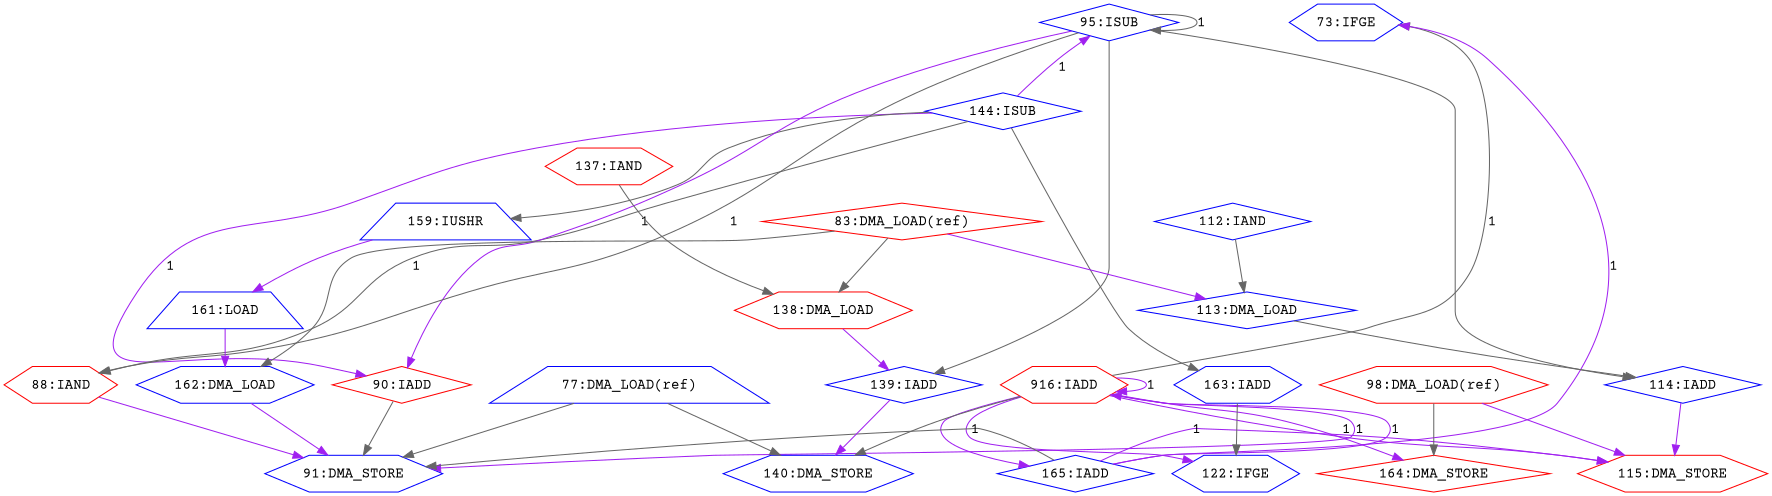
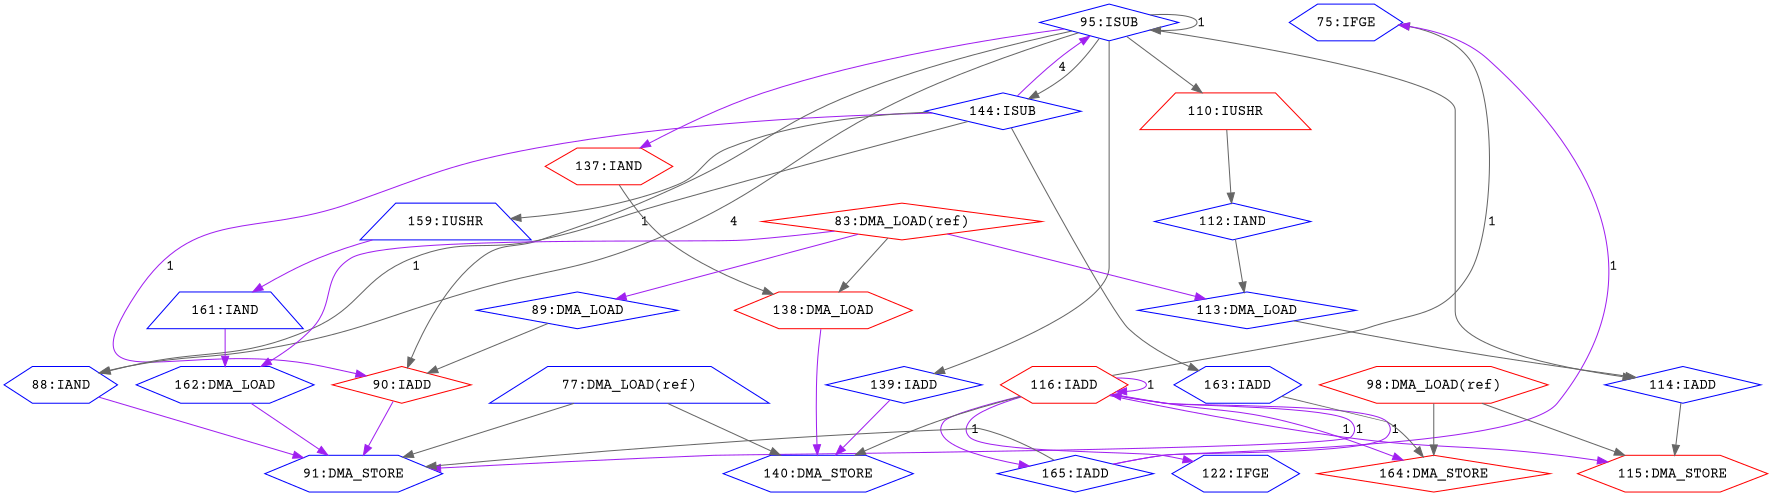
(1346, 22) -> (1346, 22)
(1063, 67) -> (1063, 67)
none -> (851, 68)
none -> (1072, 70)
none -> (1226, 111)
(719, 166) -> (719, 166)
(734, 222) -> (734, 222)
(571, 241) -> (571, 241)
(225, 310) -> (225, 310)
none -> (577, 310)
(862, 346) -> (816, 387)
(61, 385) -> (61, 385)
(1064, 385) -> (1064, 385)
(381, 424) -> (381, 424)
(1237, 424) -> (1354, 414)
(1678, 424) -> (1678, 424)
(1548, 427) -> (1548, 427)
(1258, 431) -> none
